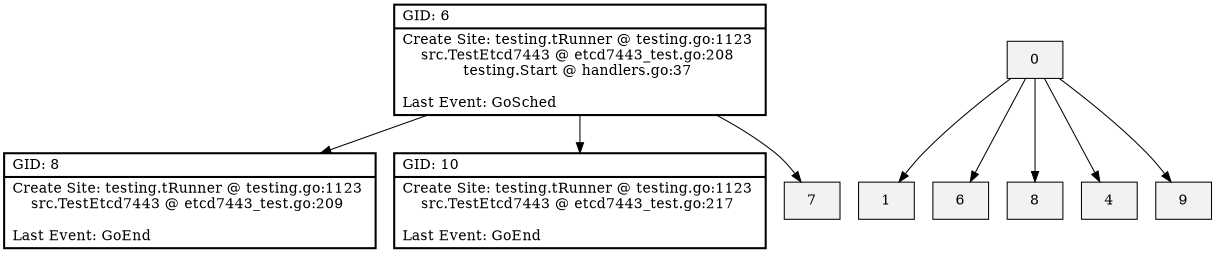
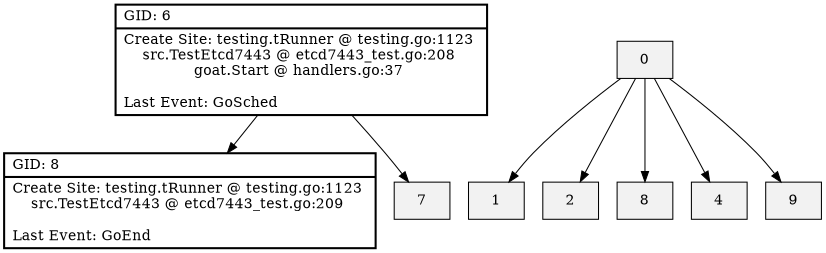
(580, 71) -> (301, 71)
(580, 201) -> none
(961, 201) -> (571, 201)
